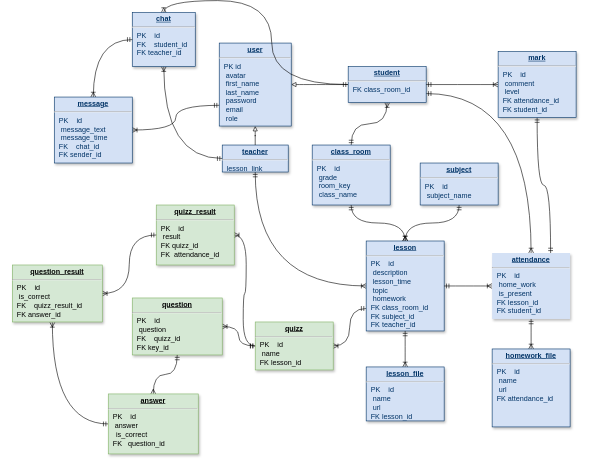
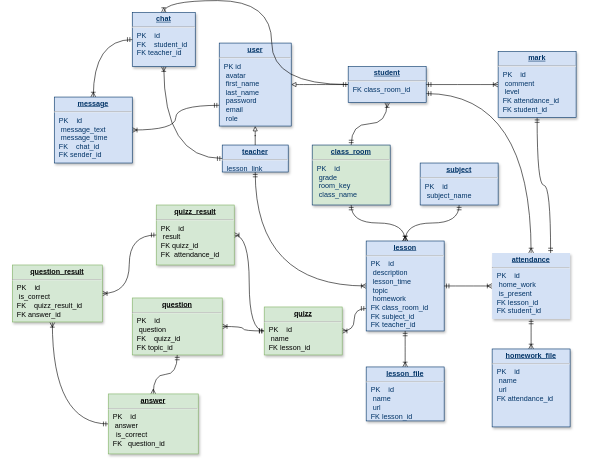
(351, 175) -> (351, 175)
(159, 320) -> (159, 320)
(294, 346) -> (303, 331)
